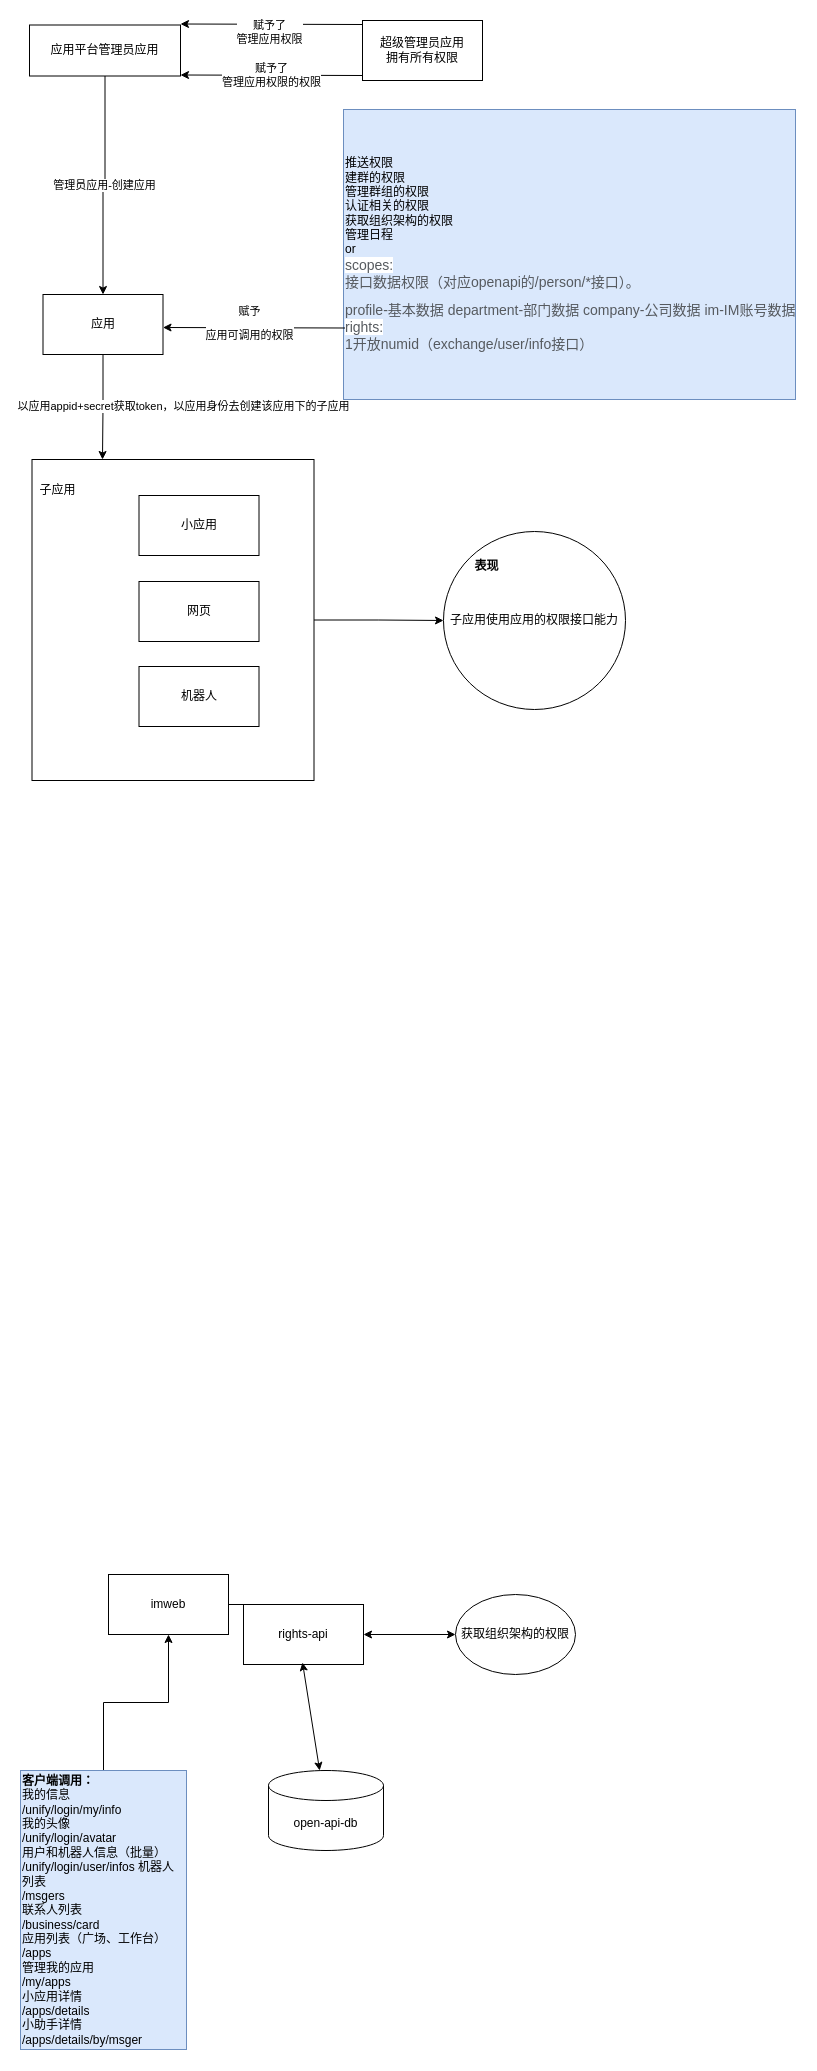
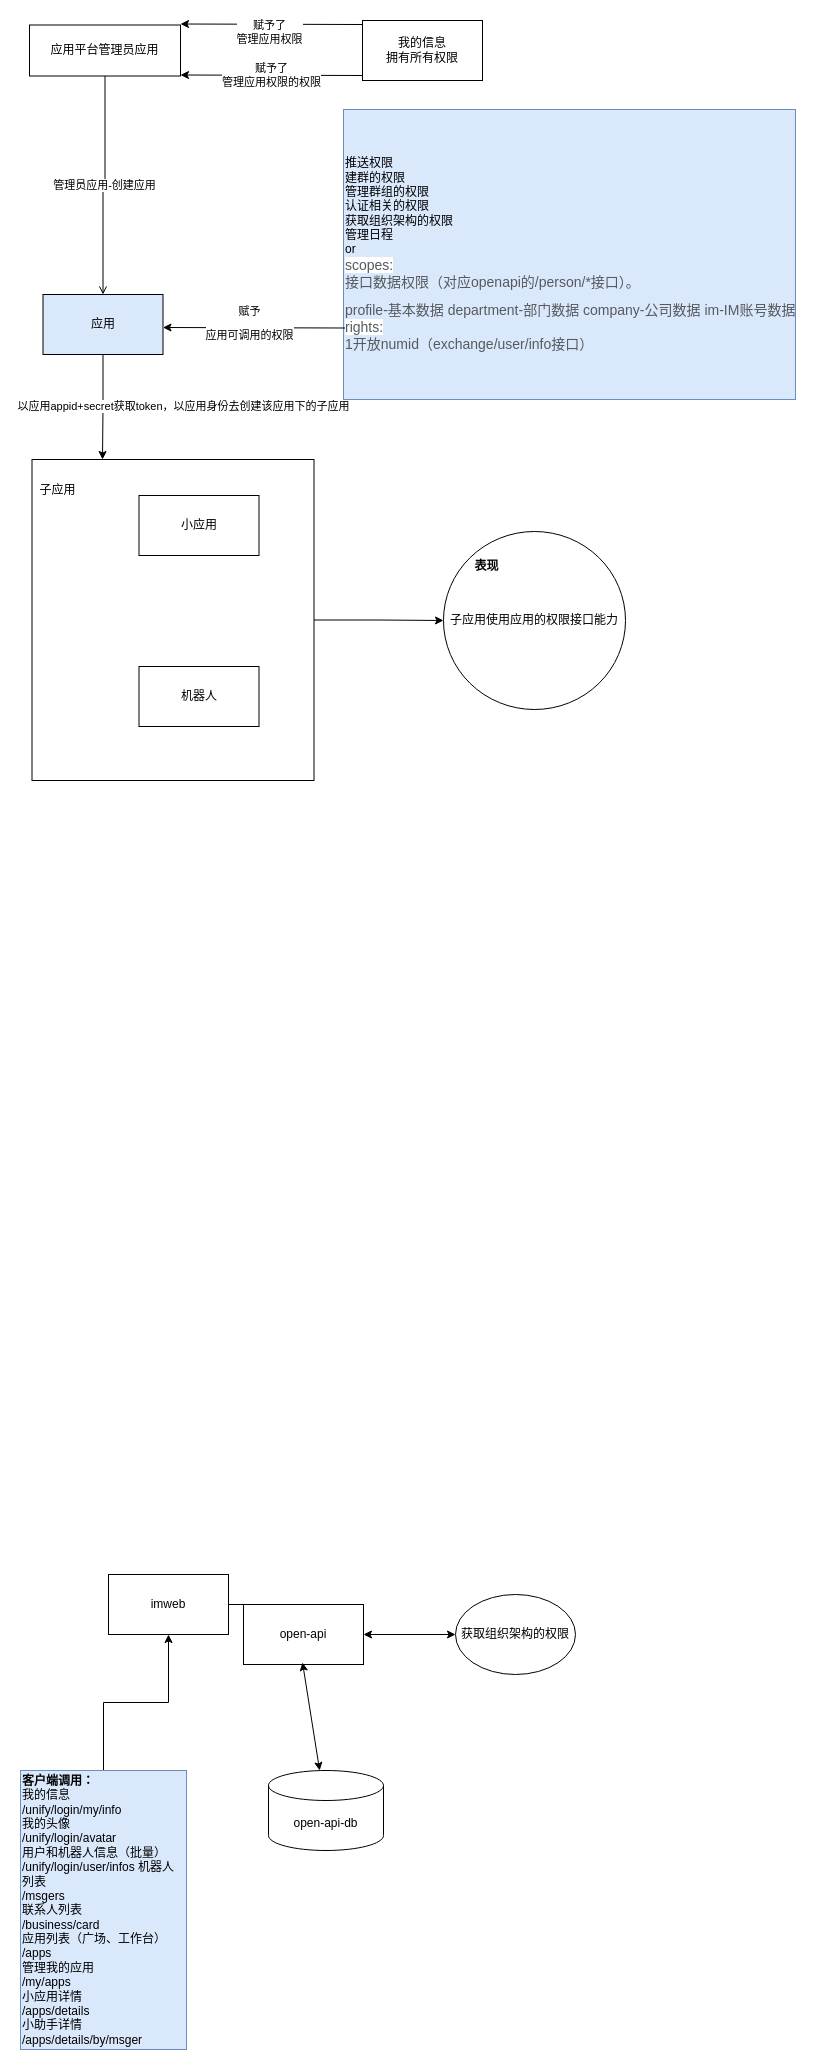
(423, 51) -> (423, 51)
(103, 286) -> (103, 287)
(103, 325) -> (103, 325)
(199, 612) -> none
(304, 1635) -> (304, 1635)
